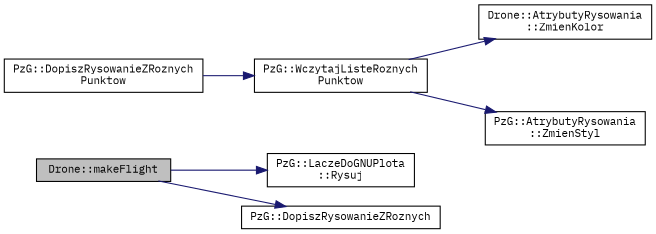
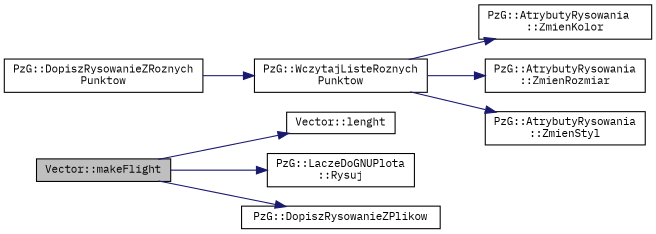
(565, 22) -> (565, 22)
none -> (565, 76)
none -> (341, 123)
(104, 170) -> (104, 170)
(341, 217) -> (341, 217)
